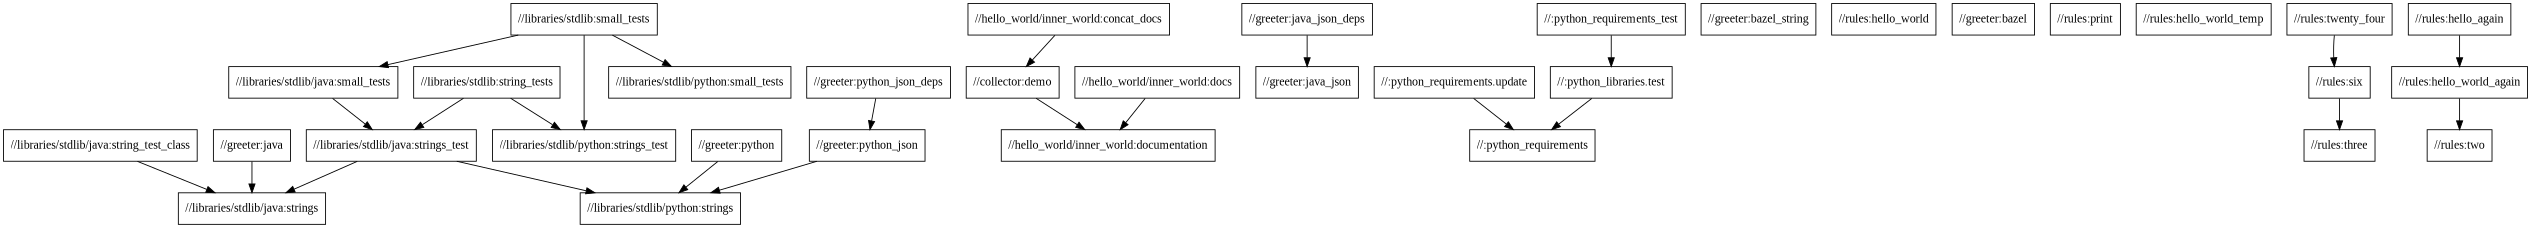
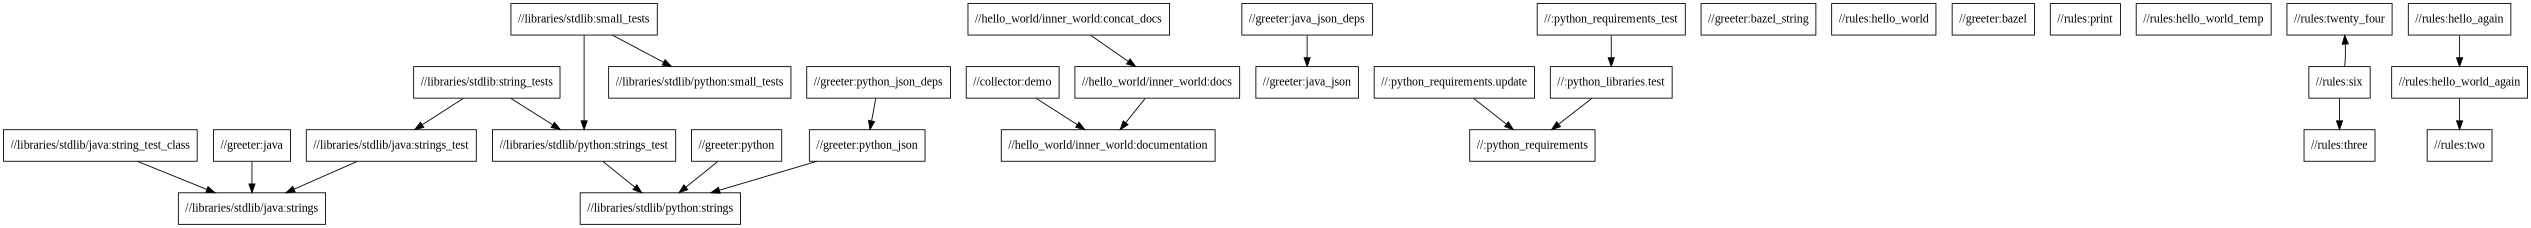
(2334, 47) -> (2345, 55)
(1044, 48) -> (1109, 48)
(313, 82) -> none
(521, 176) -> (619, 174)
